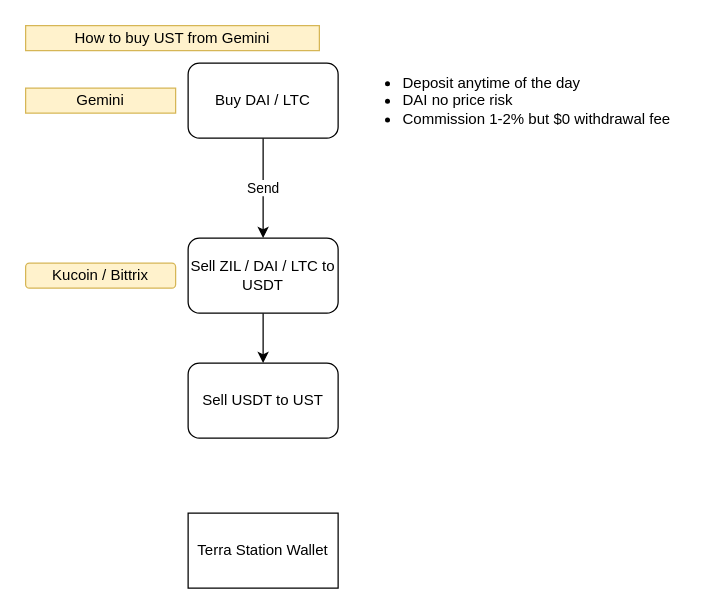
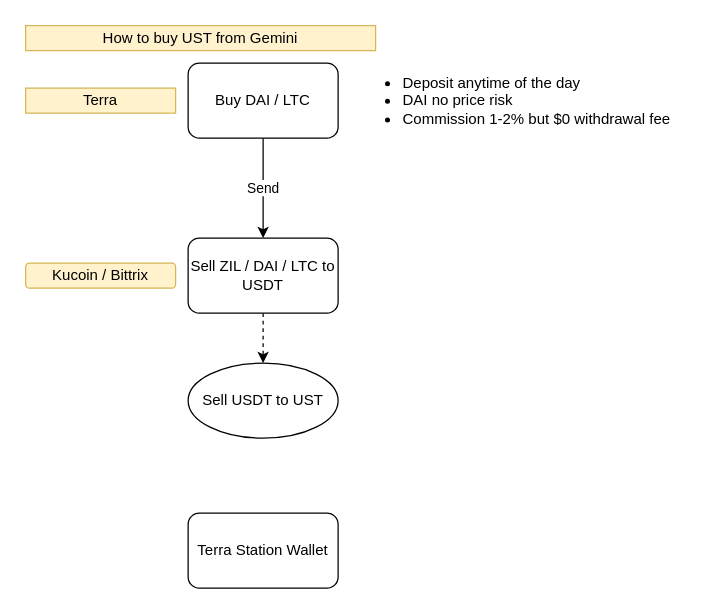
(173, 38) -> (201, 38)
(101, 101) -> (101, 101)
(263, 333) -> (263, 333)
(263, 401) -> (263, 401)
(263, 551) -> (263, 551)
